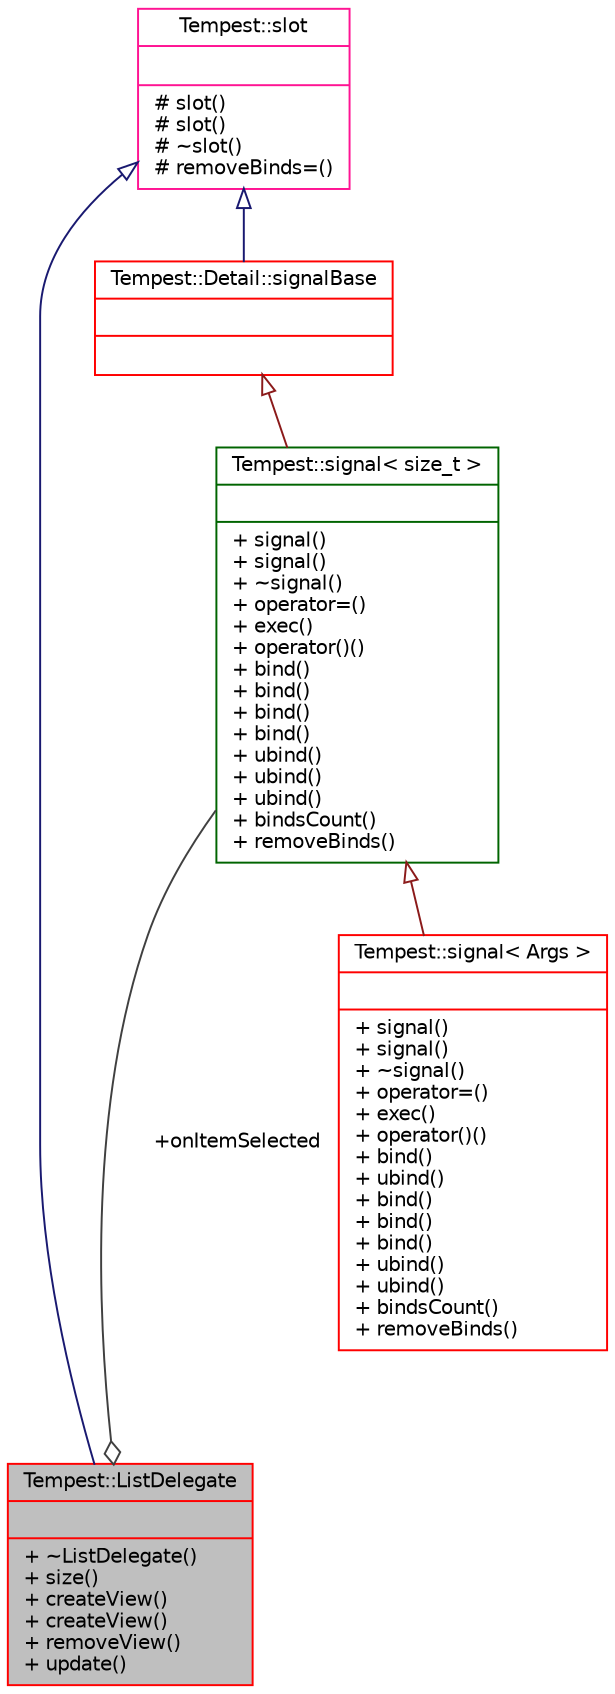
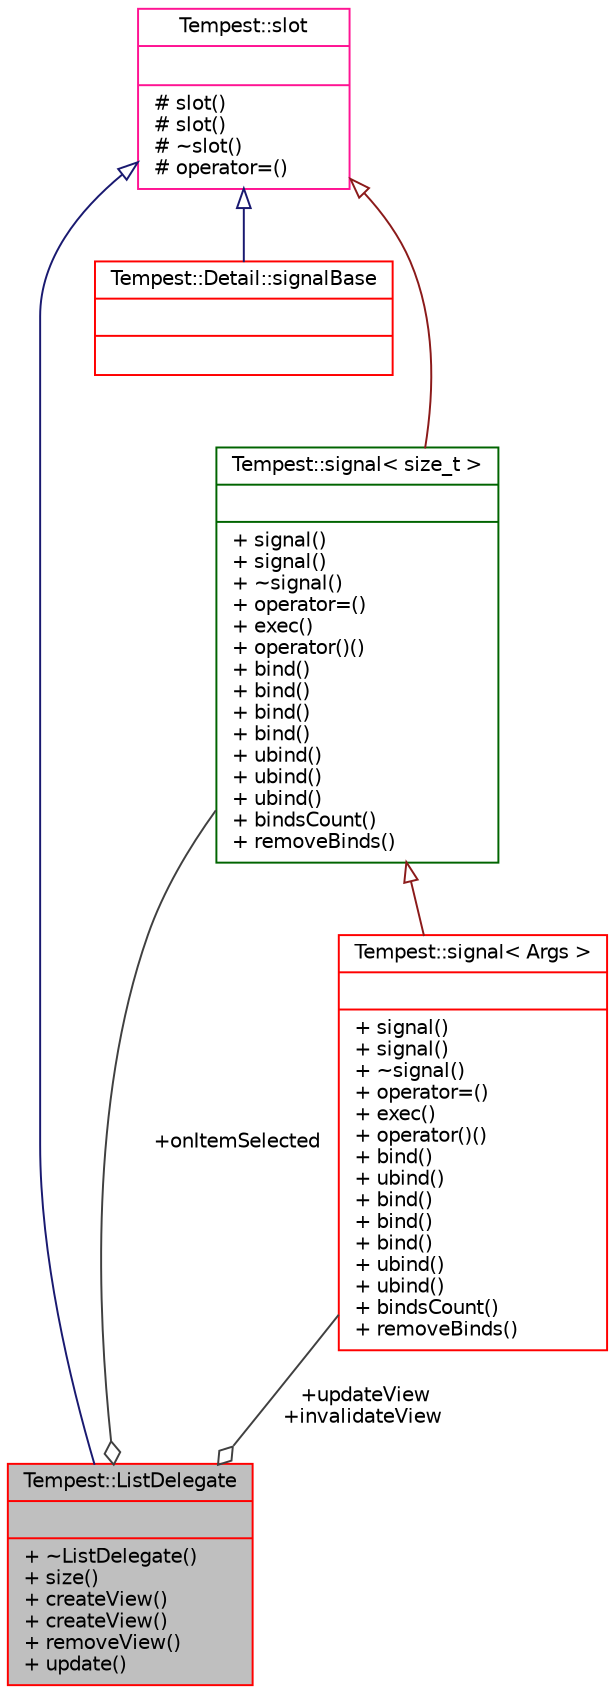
(244, 168) -> (221, 168)
(278, 420) -> (425, 313)
none -> (286, 1380)
